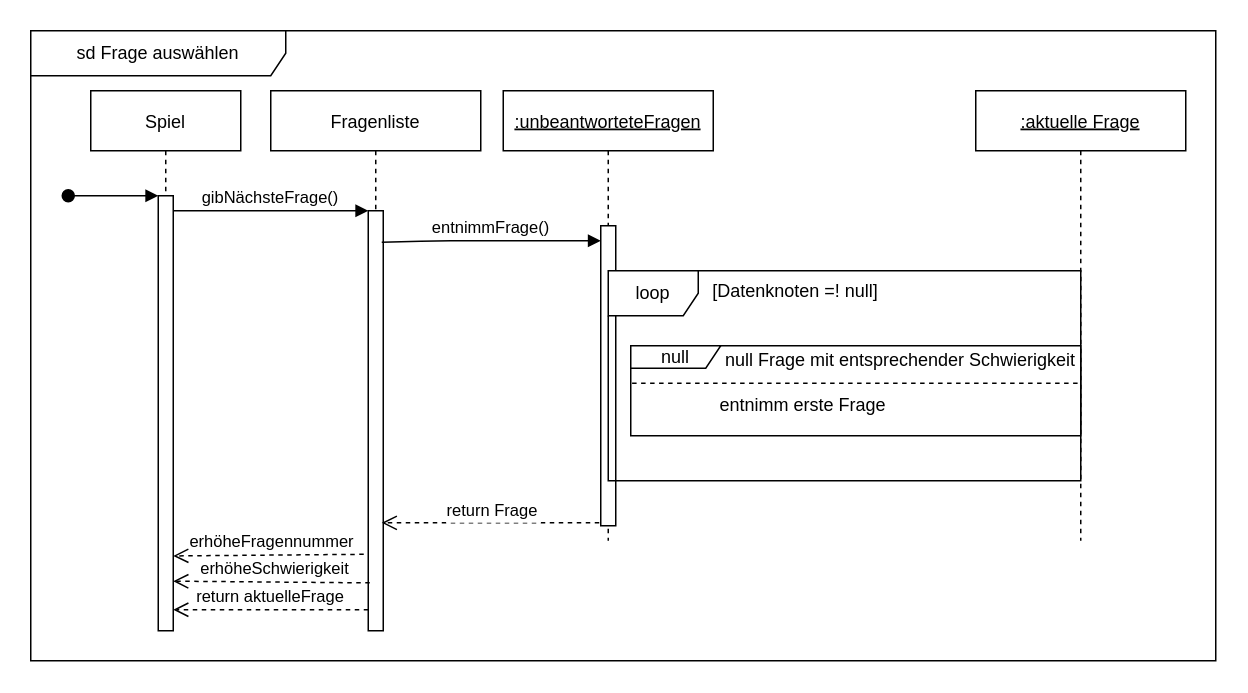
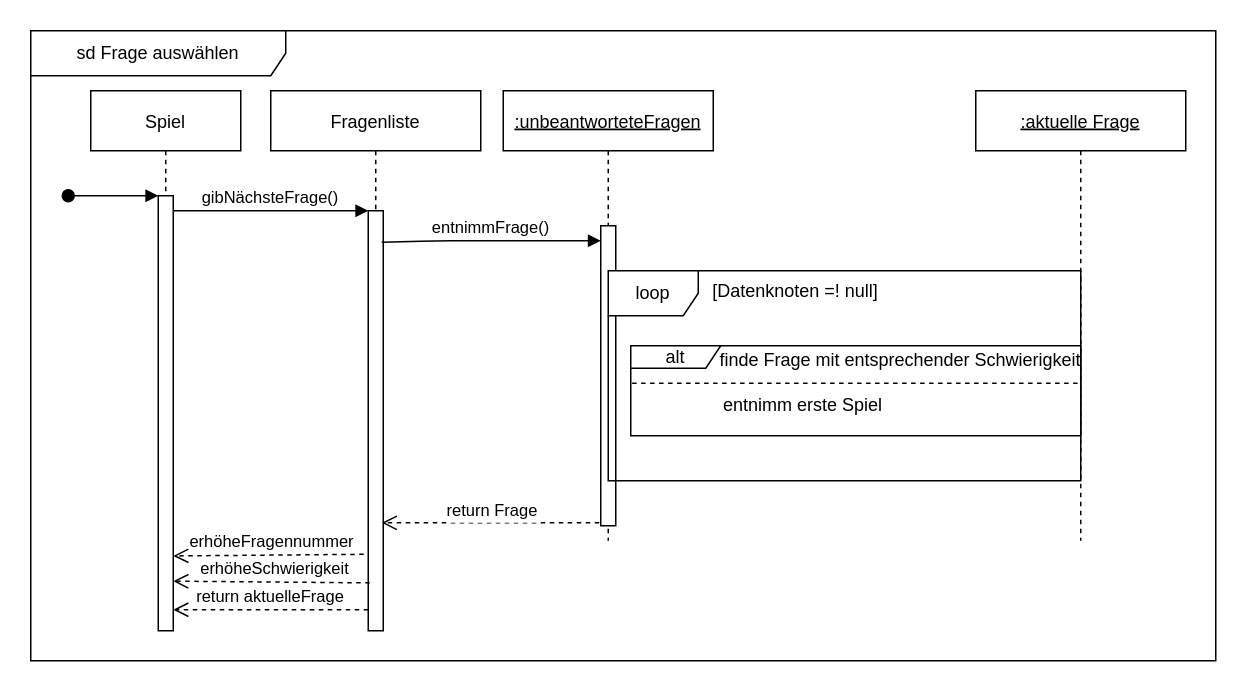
(676, 358) -> (676, 358)
(901, 361) -> (901, 361)
(803, 406) -> (803, 406)
